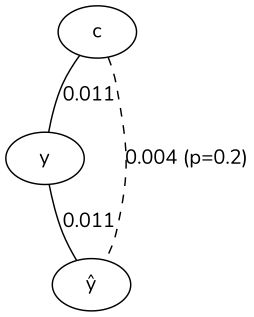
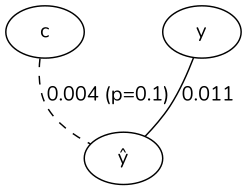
(59, 92) -> none
(187, 158) -> (108, 95)
